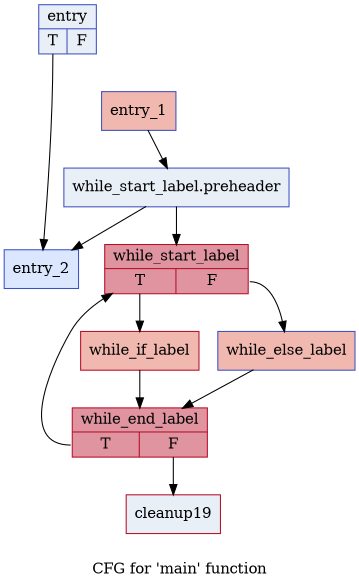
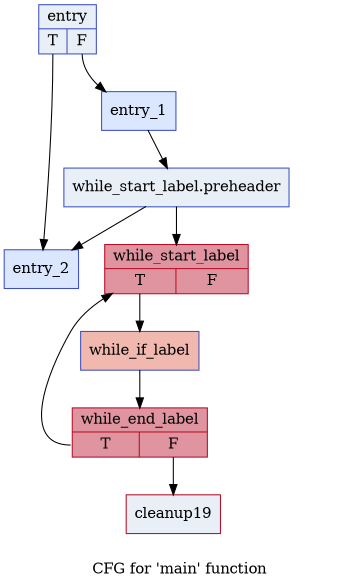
none -> (87, 71)
(139, 111) -> (139, 111)
(140, 351) -> (140, 351)
(286, 351) -> none
